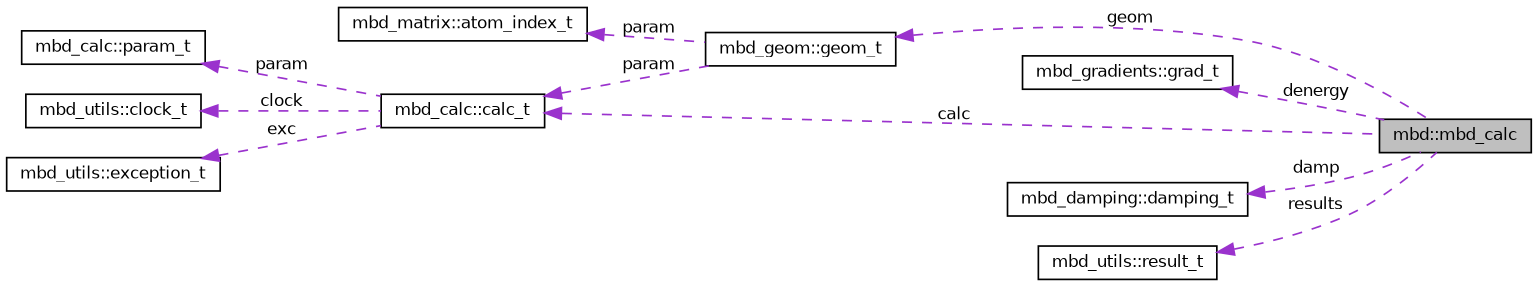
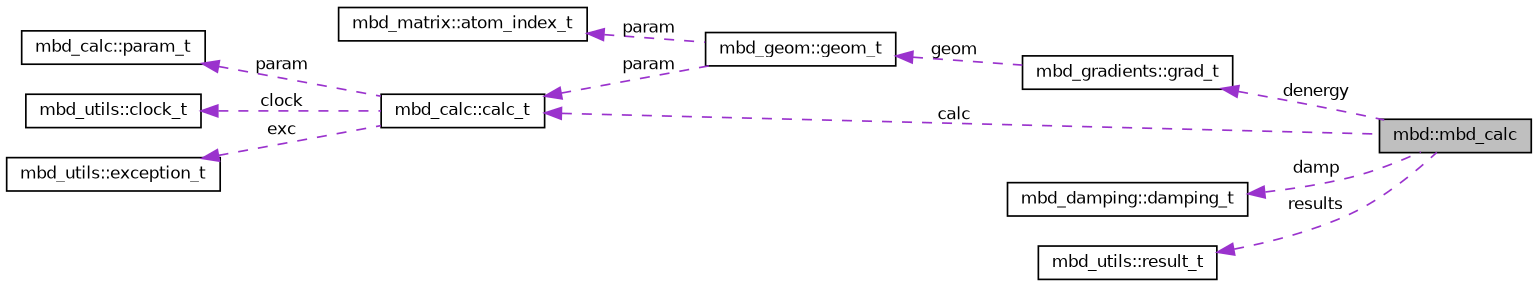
(1180, 32) -> (968, 61)
